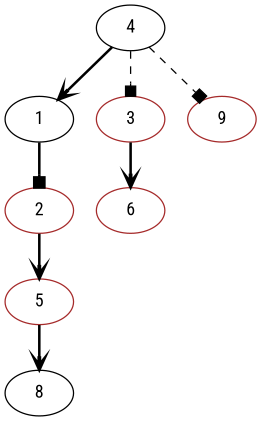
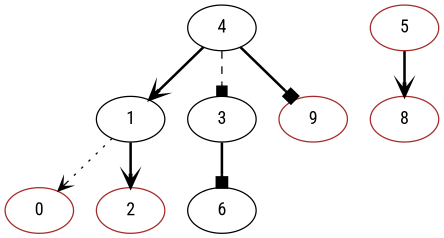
(172, 69) -> (263, 69)
(131, 119) -> (222, 119)
(39, 159) -> (131, 159)
(131, 159) -> (222, 159)
none -> (39, 210)
(131, 210) -> (222, 210)
(39, 250) -> none
(39, 393) -> (405, 119)
